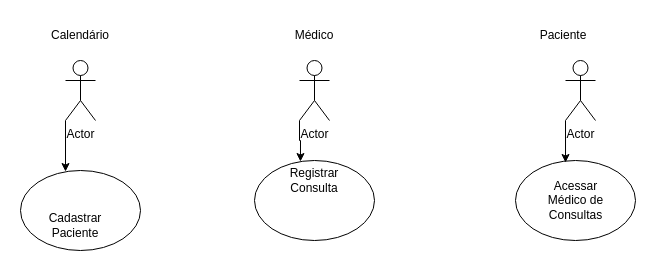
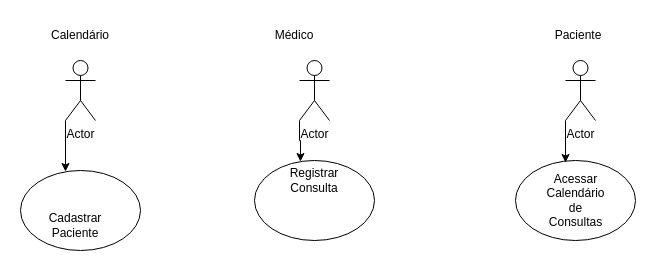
(315, 36) -> (295, 36)
(563, 36) -> (578, 36)
(576, 201) -> (576, 201)
